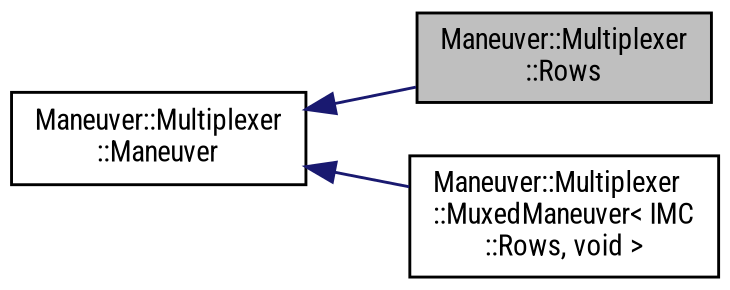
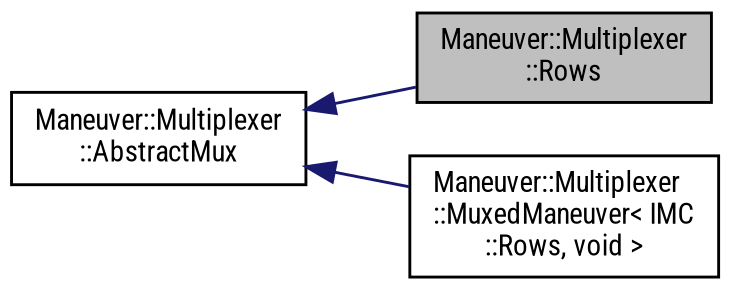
(159, 139) -> (159, 139)
